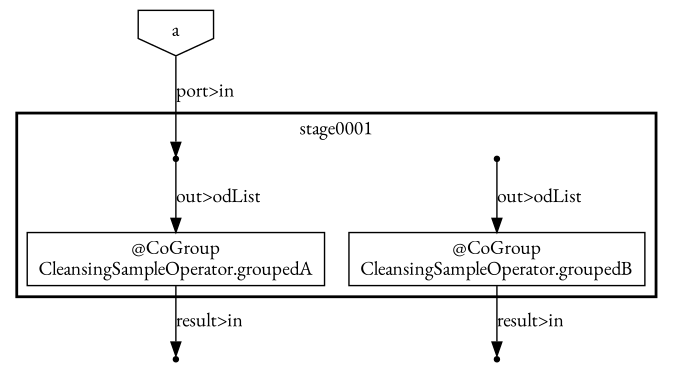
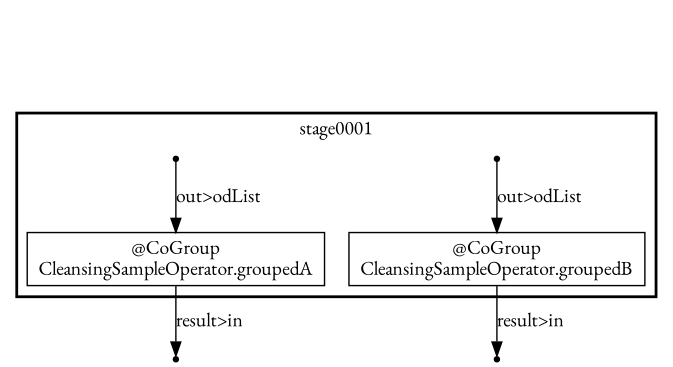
(176, 31) -> none
